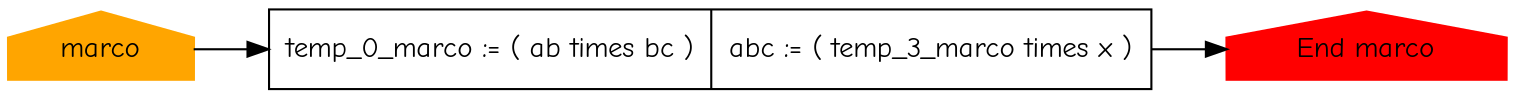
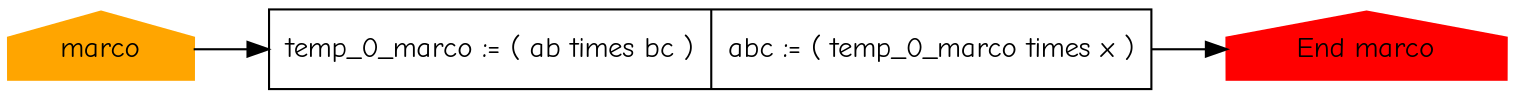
(931, 48) -> (931, 48)
